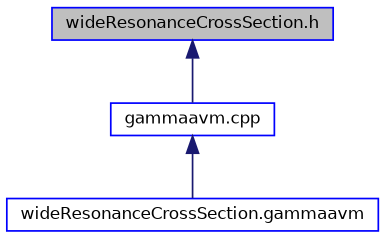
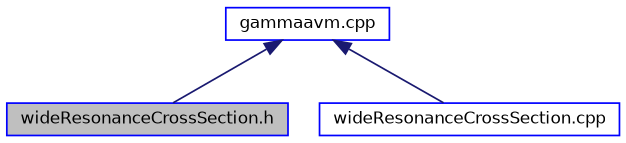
(193, 80) -> (220, 76)
(193, 215) -> (469, 119)
